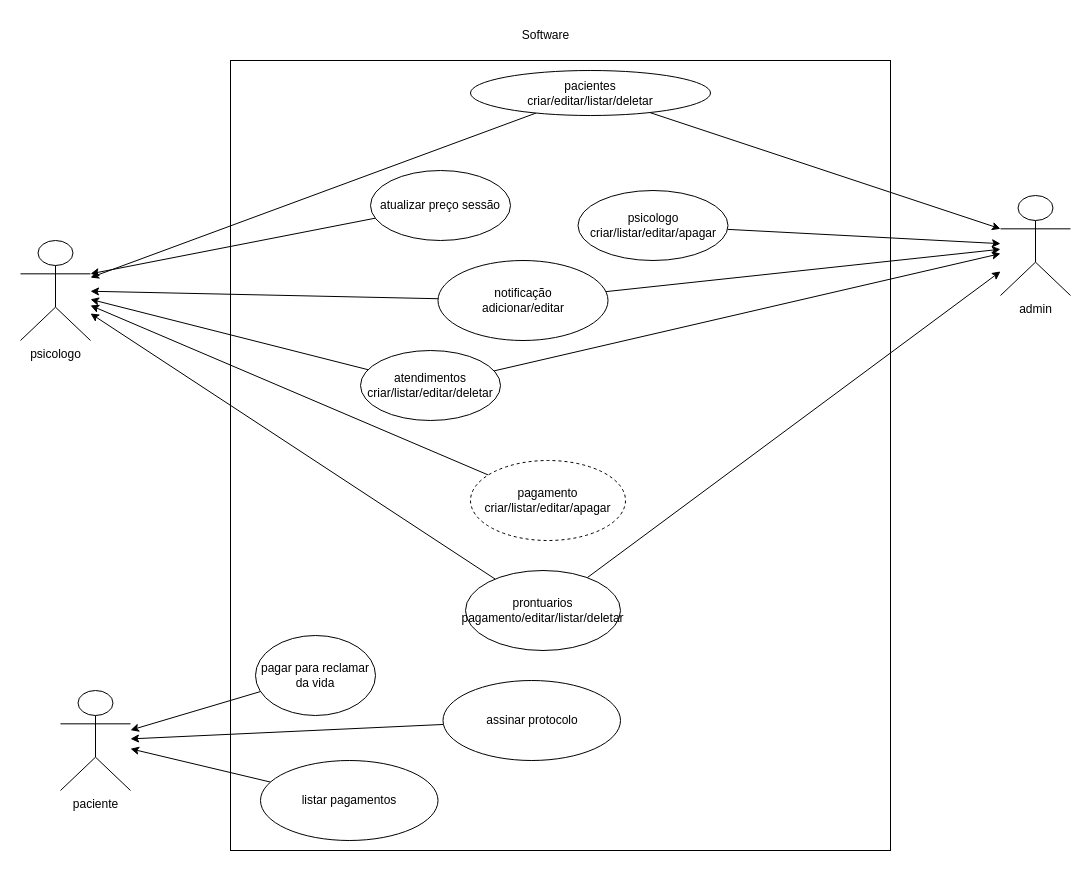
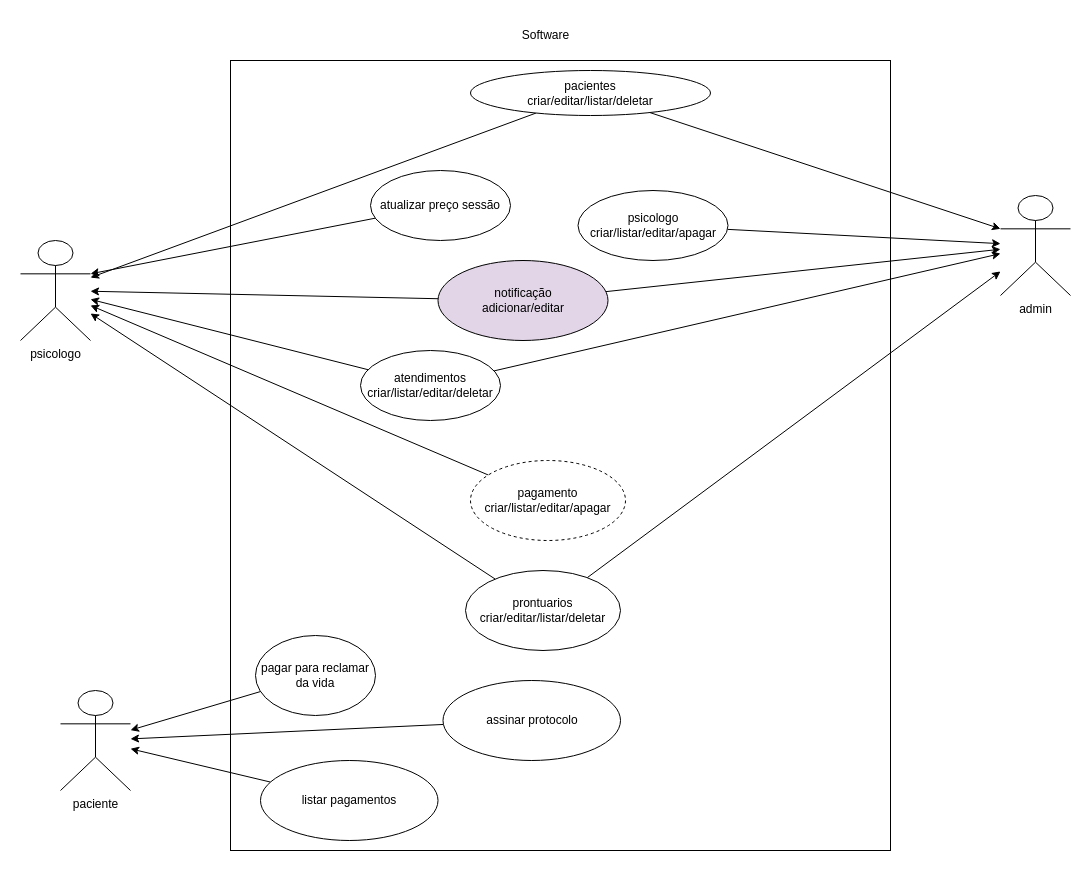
(523, 301) -> (523, 301)
(543, 611) -> (543, 611)
